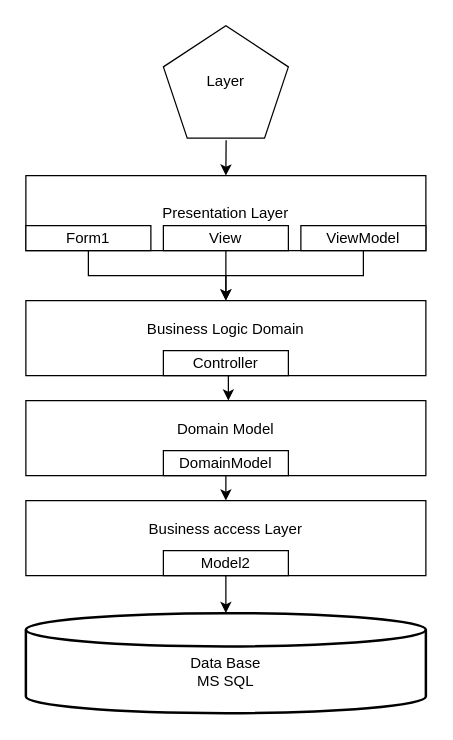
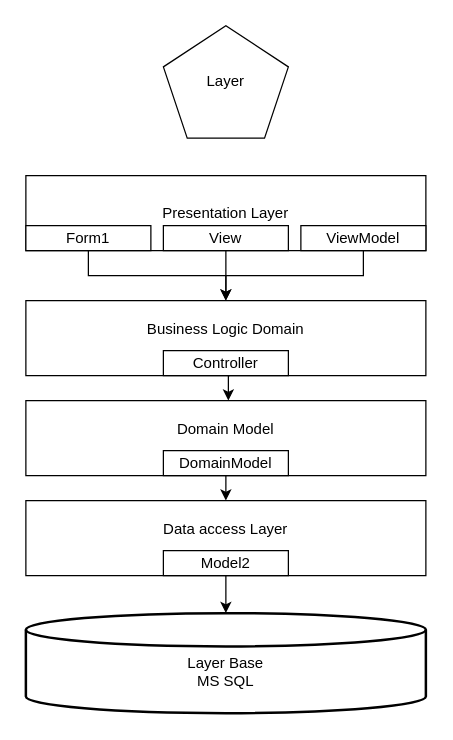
(226, 153) -> none
(226, 538) -> (226, 538)
(226, 663) -> (226, 663)
